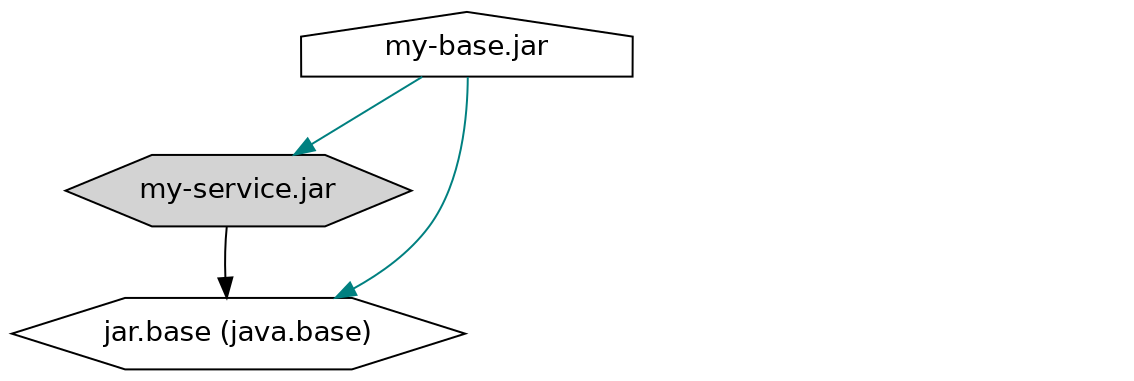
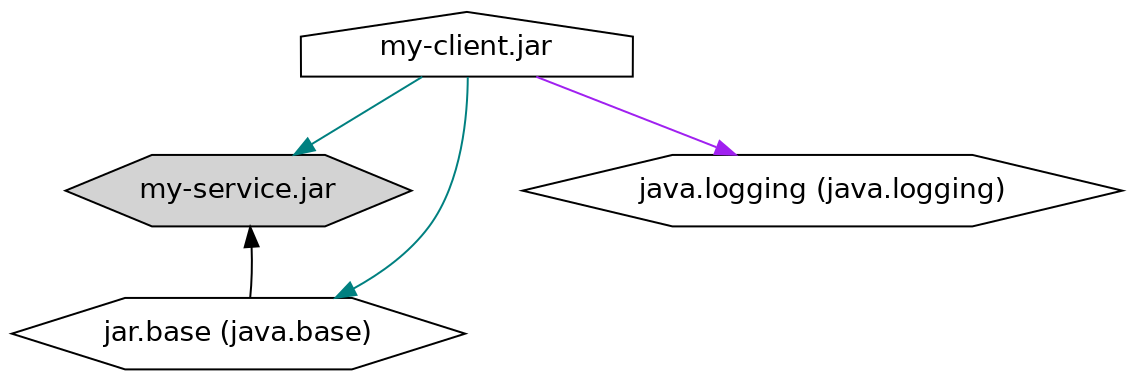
(467, 48) -> (467, 48)
none -> (822, 191)
(225, 252) -> (252, 272)
